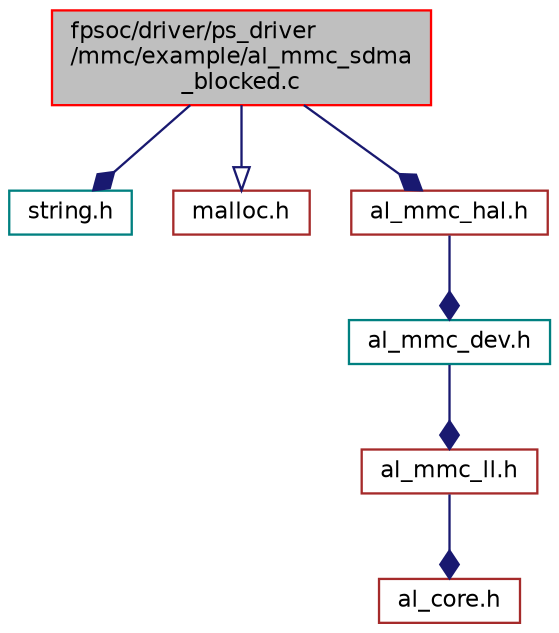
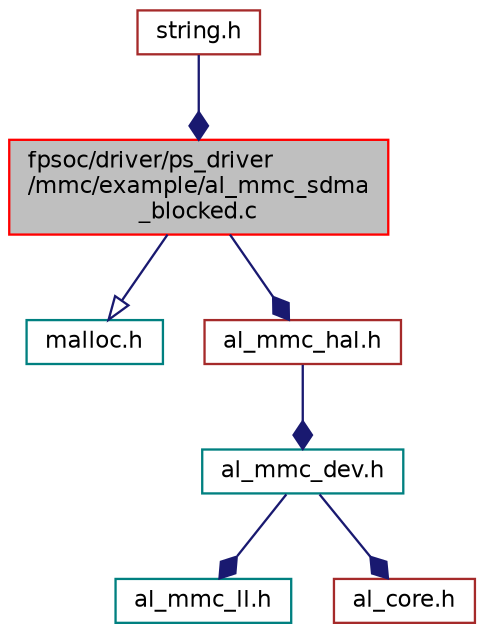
(152, 139) -> (199, 83)
(70, 213) -> (199, 32)
(242, 213) -> (95, 342)
(450, 471) -> (203, 601)
(450, 522) -> (345, 526)
